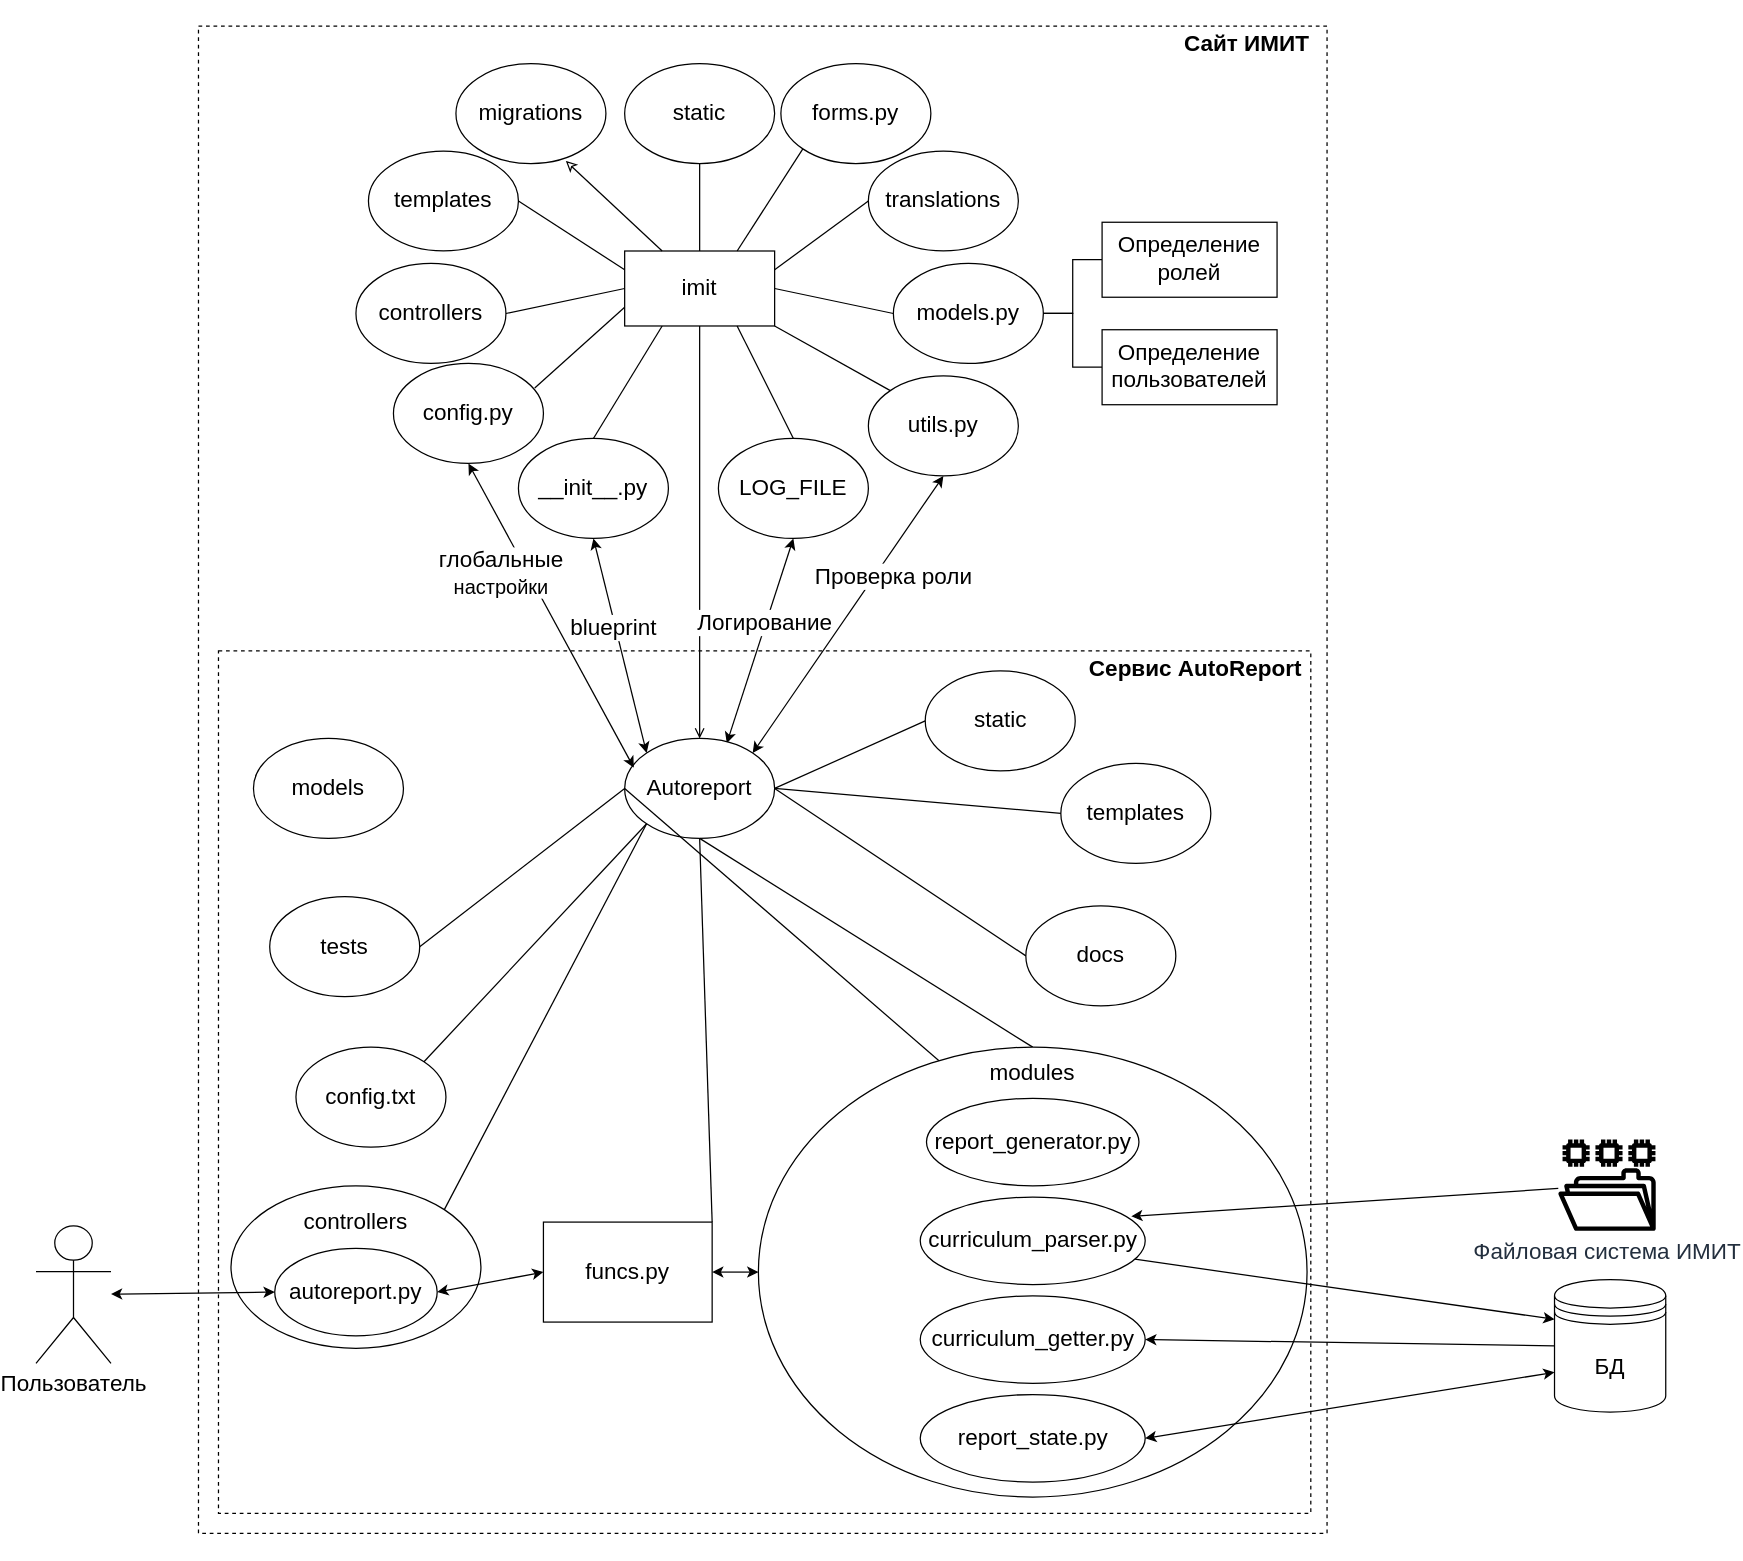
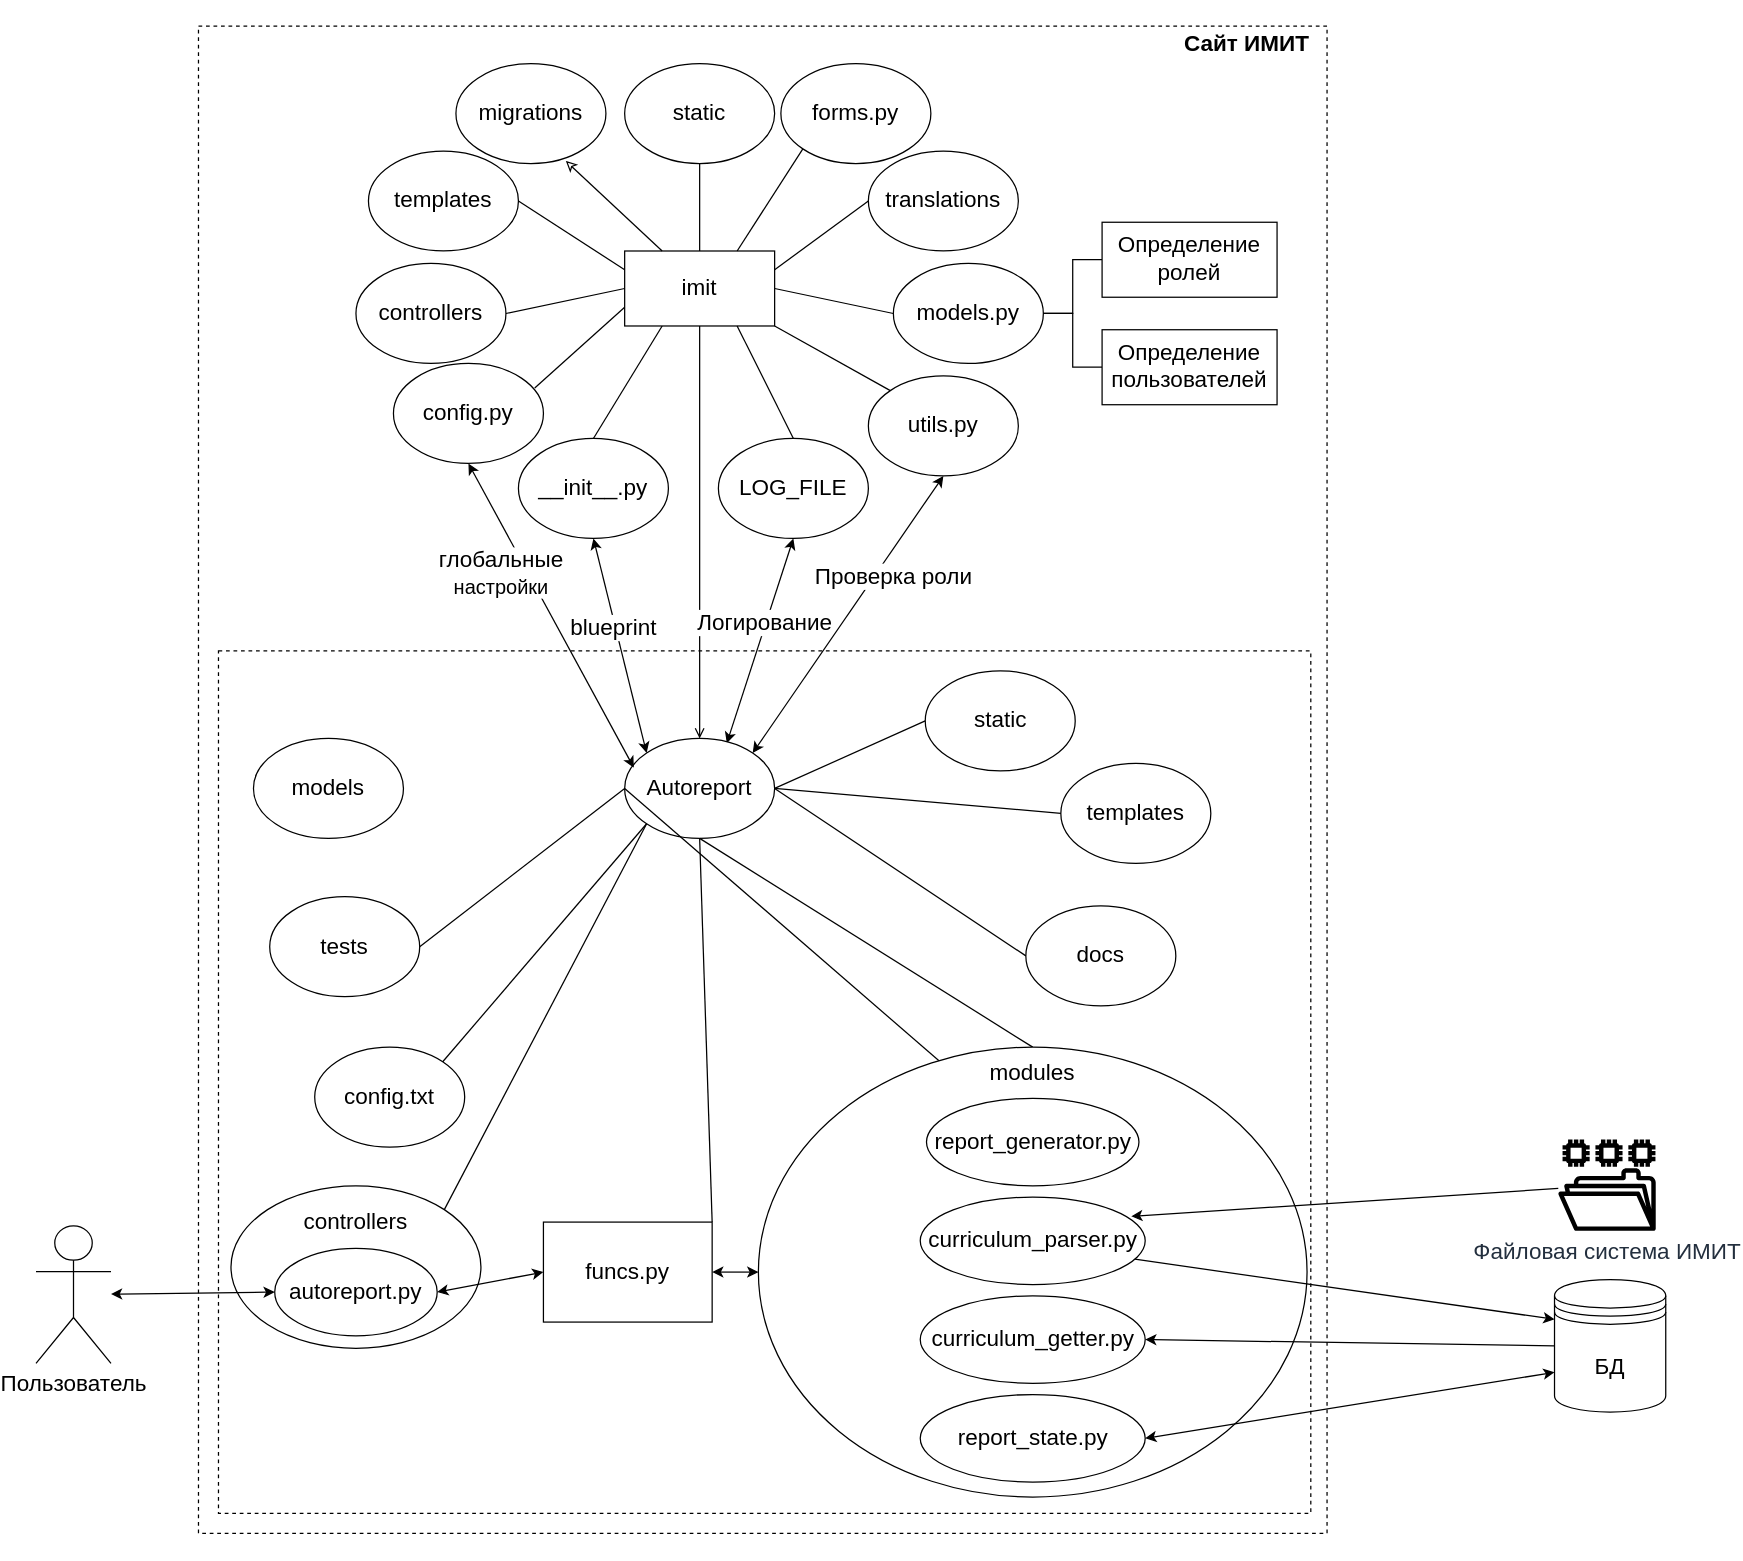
(1196, 670) -> none
(371, 1097) -> (389, 1097)
